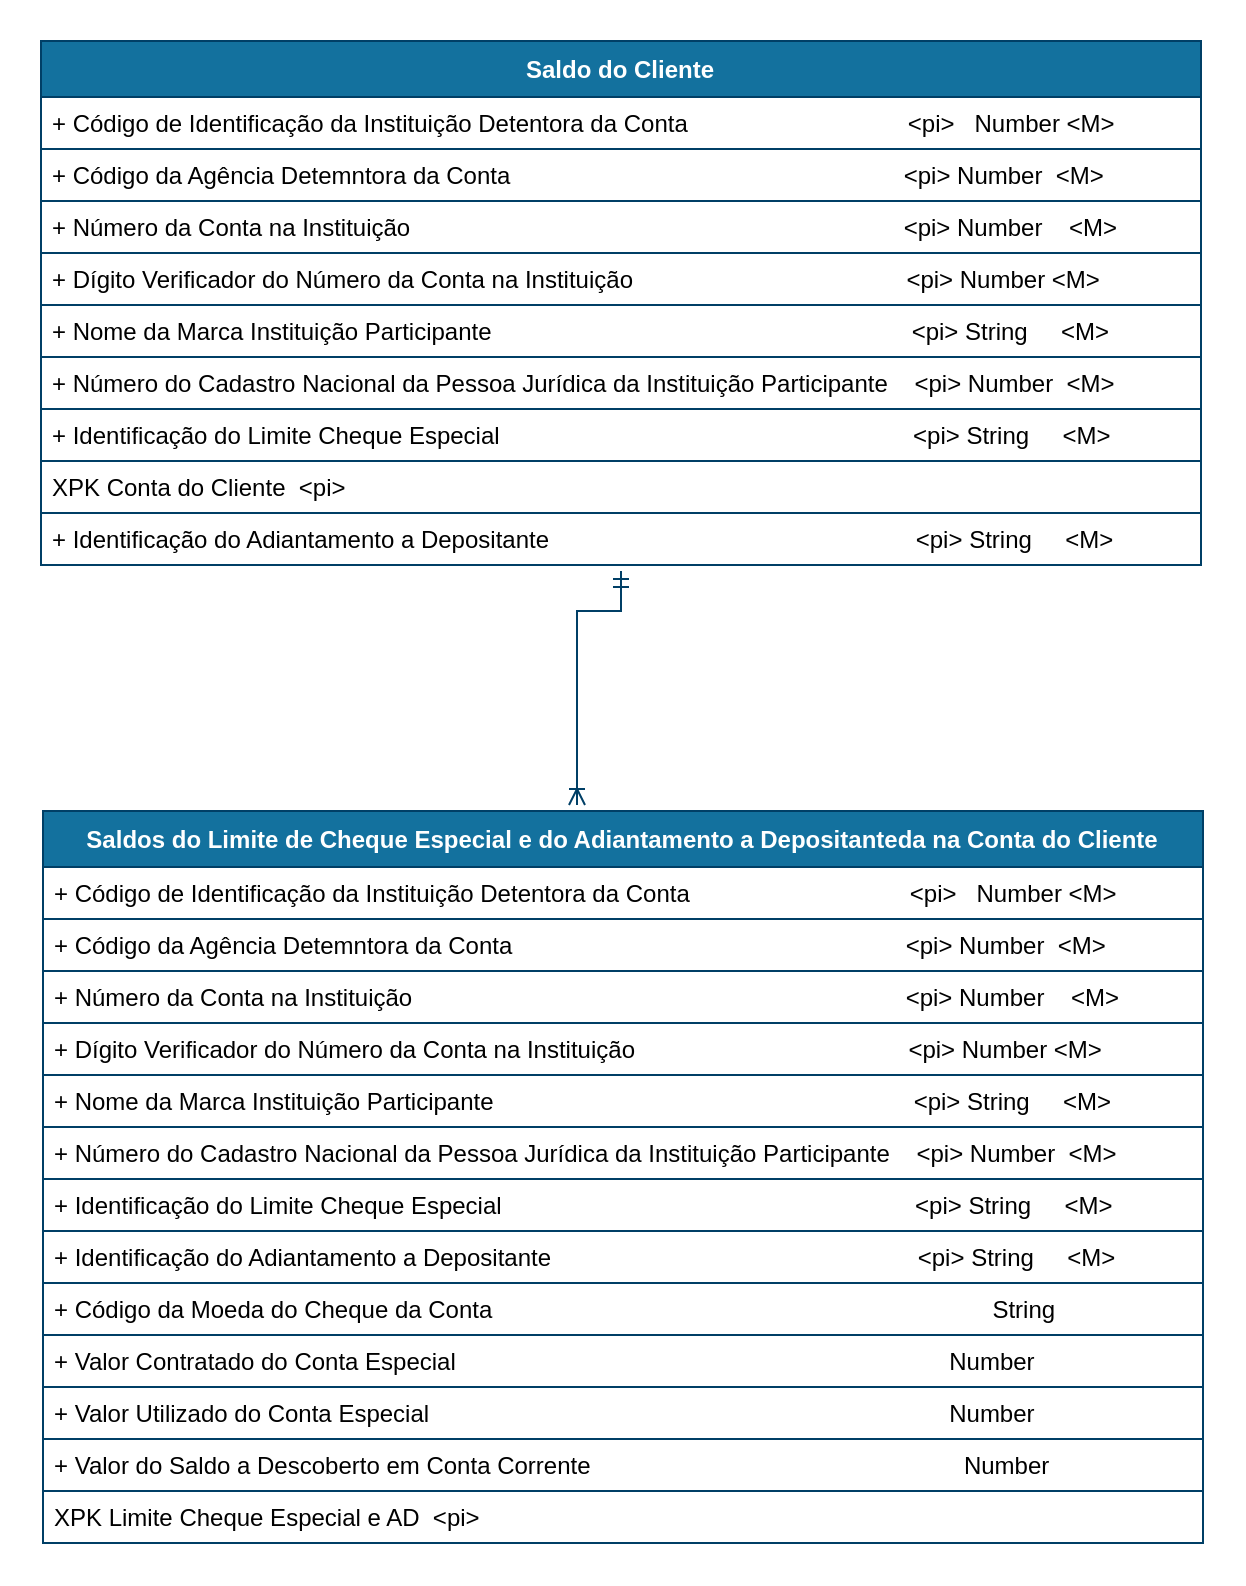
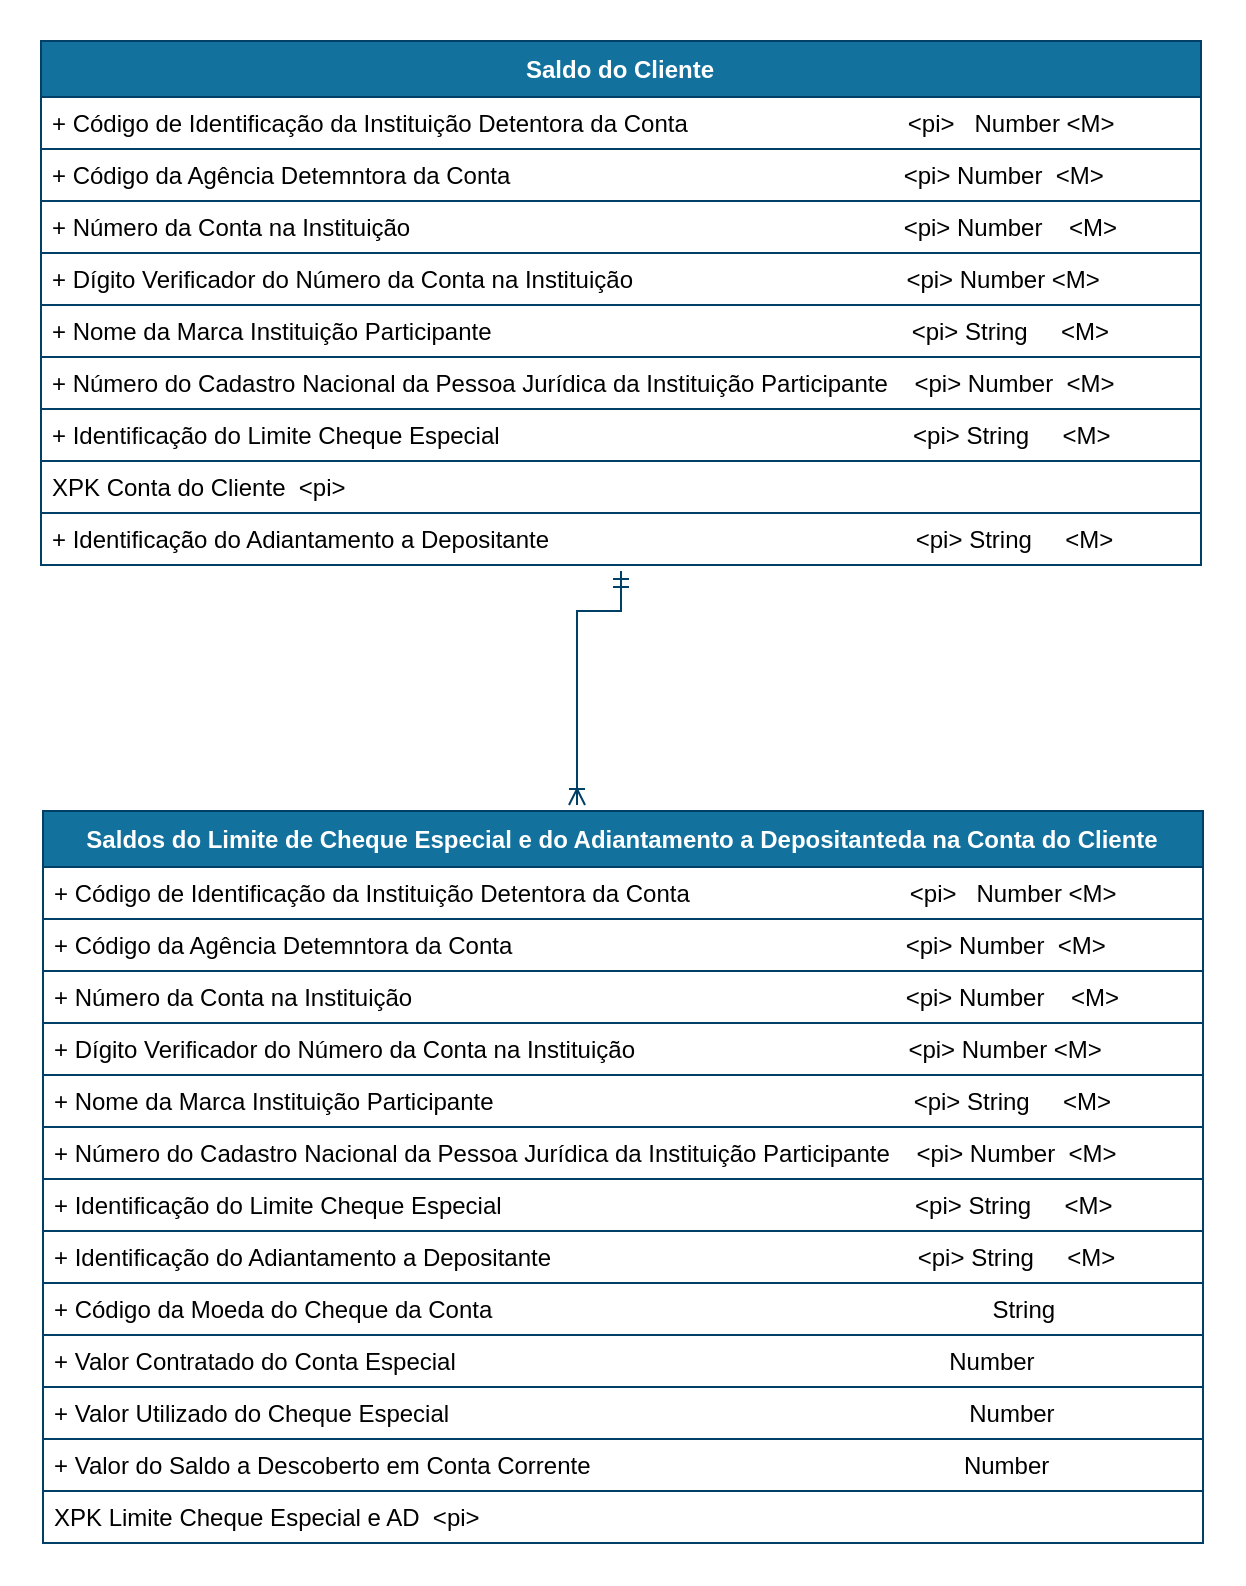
(698, 1414) -> (704, 1414)
